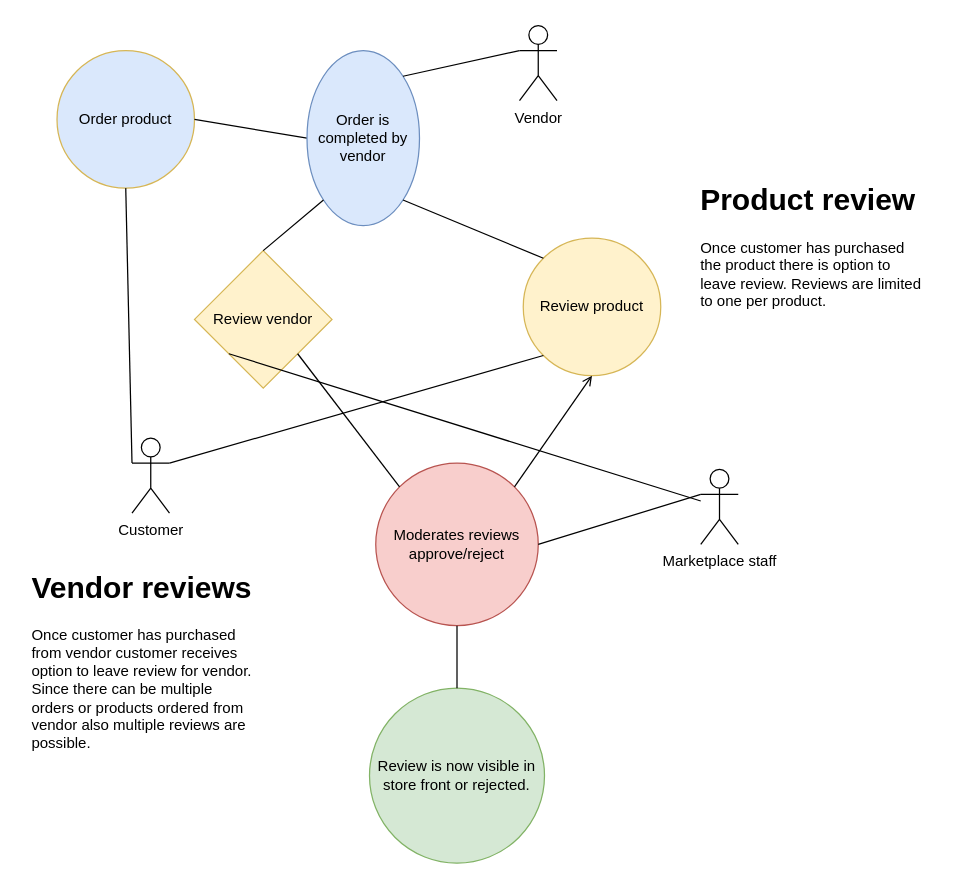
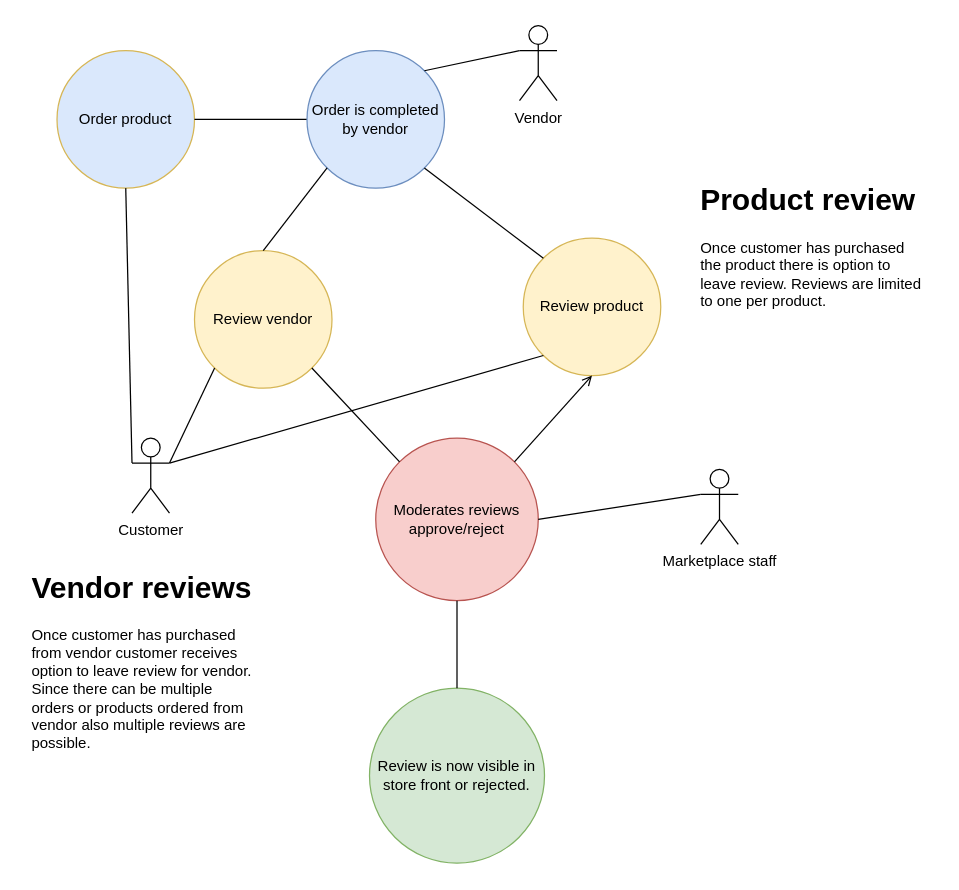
(363, 138) -> (376, 119)
(263, 319) -> (263, 319)
(533, 449) -> (193, 414)
(457, 544) -> (457, 519)
